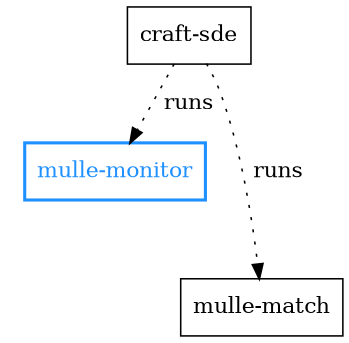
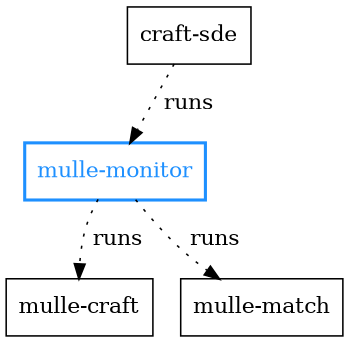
(240, 161) -> (169, 237)
none -> (80, 307)
